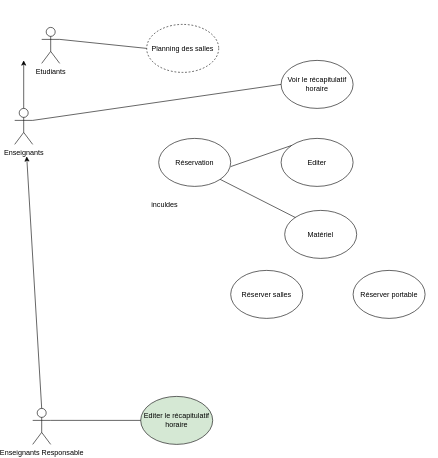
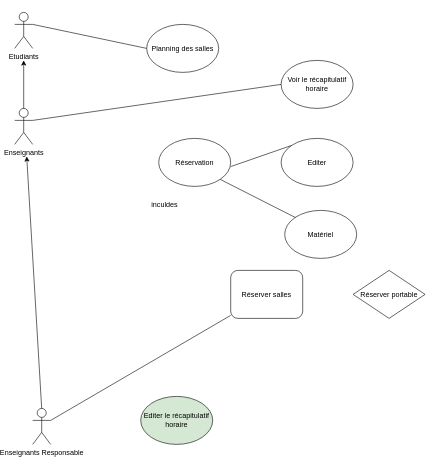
(51, 45) -> (24, 30)
(183, 48) -> (183, 48)
(267, 294) -> (267, 294)
(389, 294) -> (389, 294)
(96, 420) -> (141, 368)
